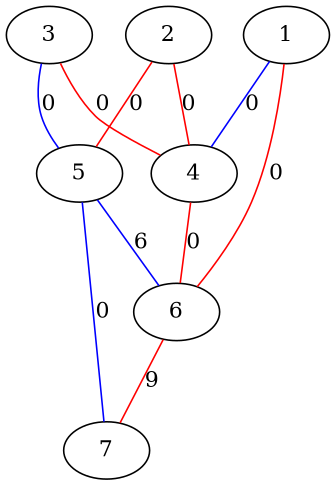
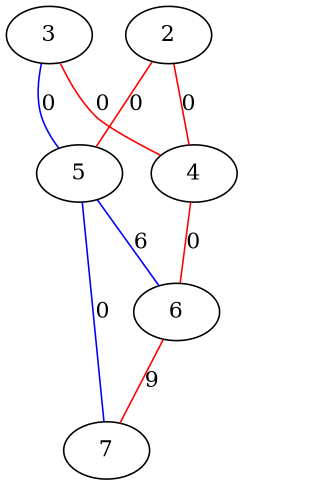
(286, 35) -> none
